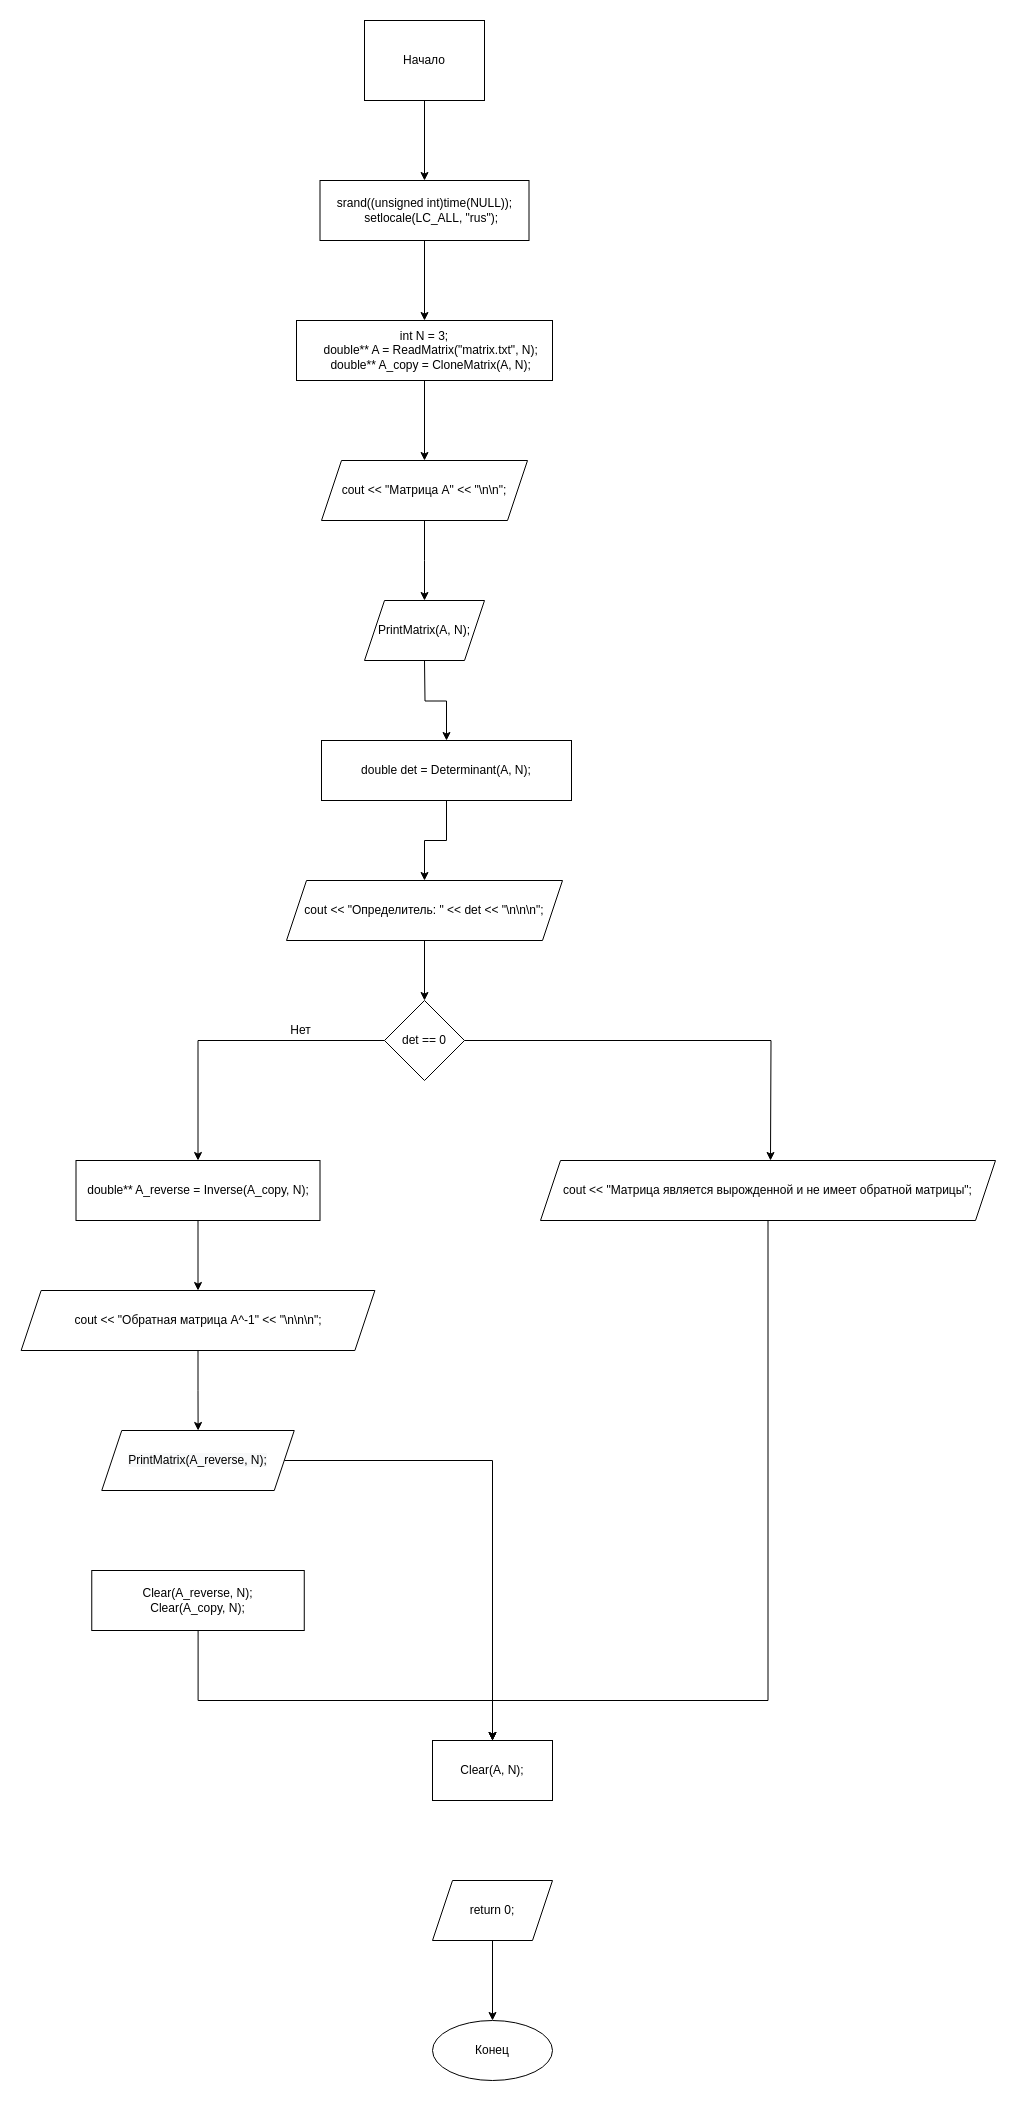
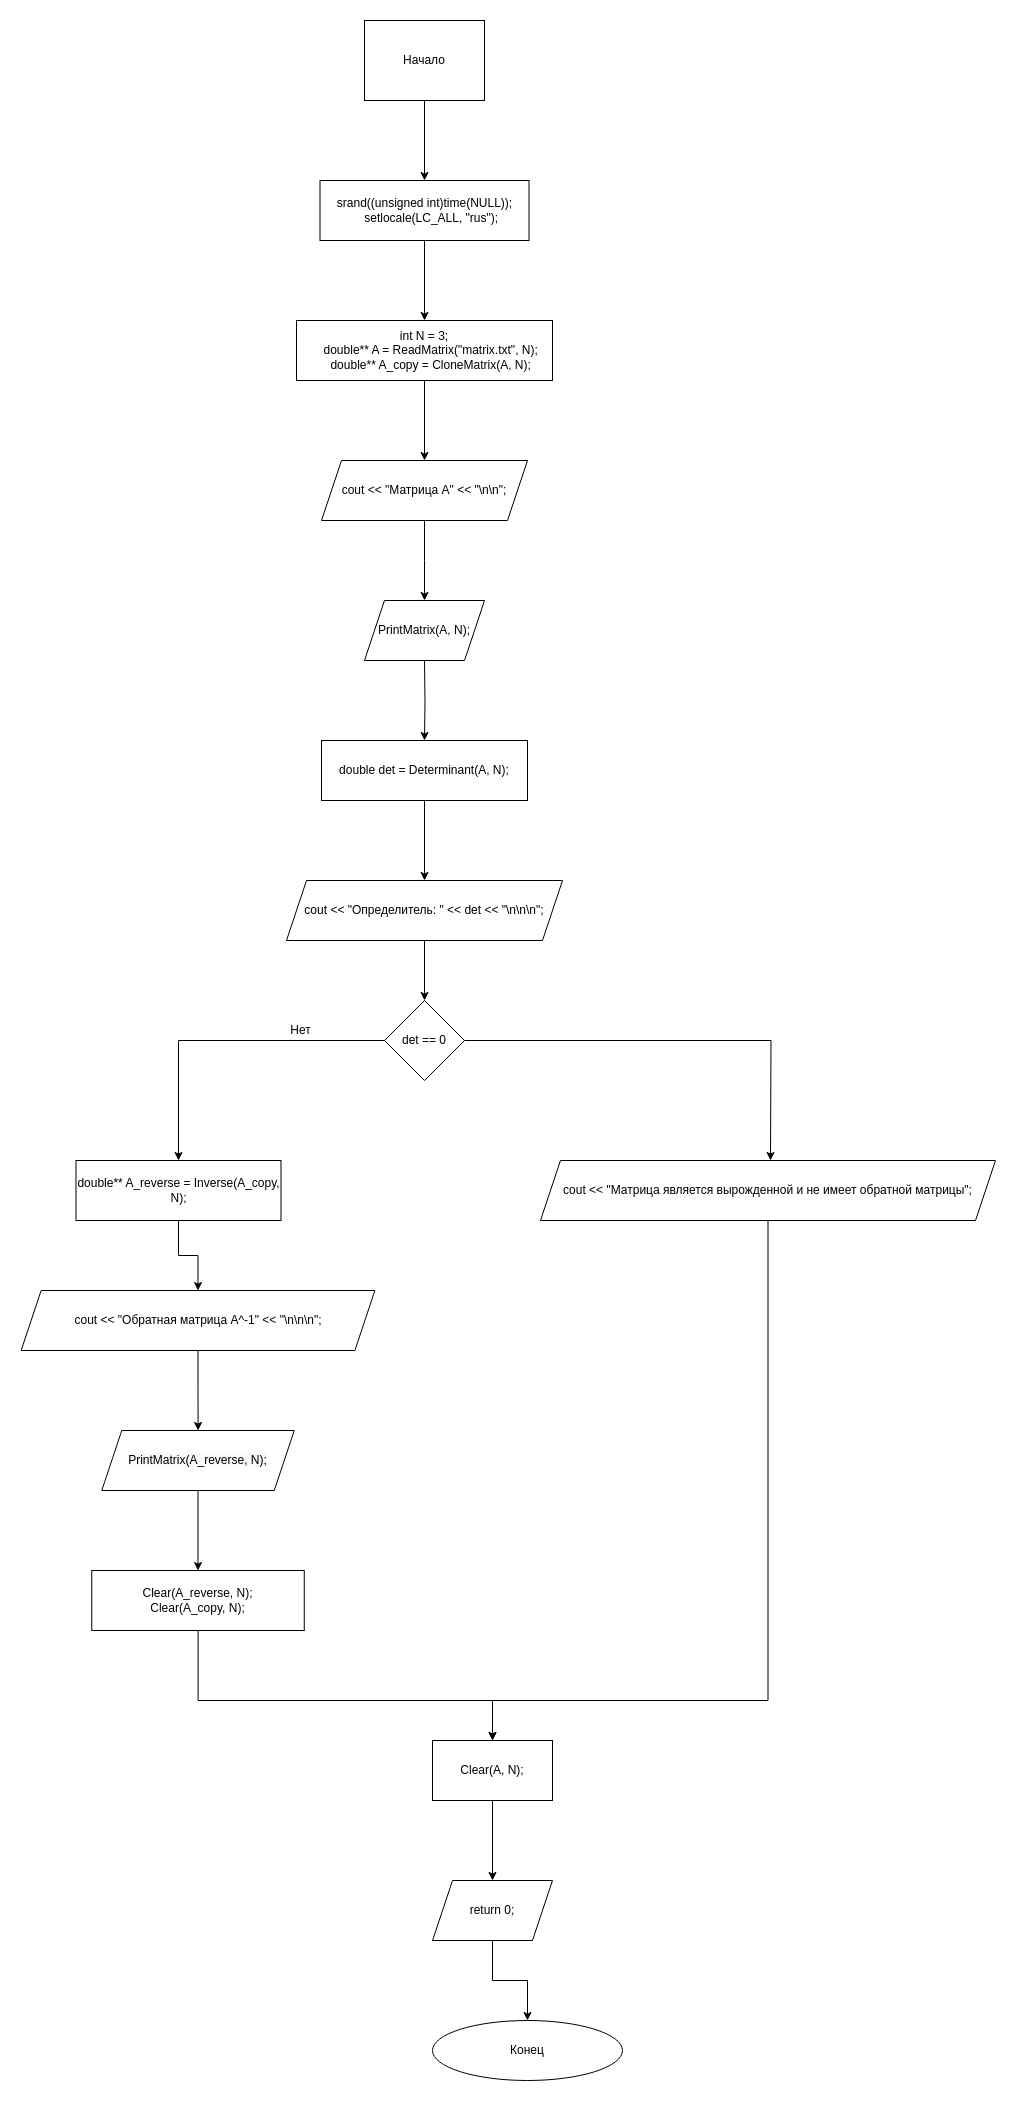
(447, 771) -> (425, 771)
(198, 1191) -> (179, 1191)
(493, 1475) -> (198, 1527)
none -> (493, 1837)
(493, 2051) -> (528, 2051)
